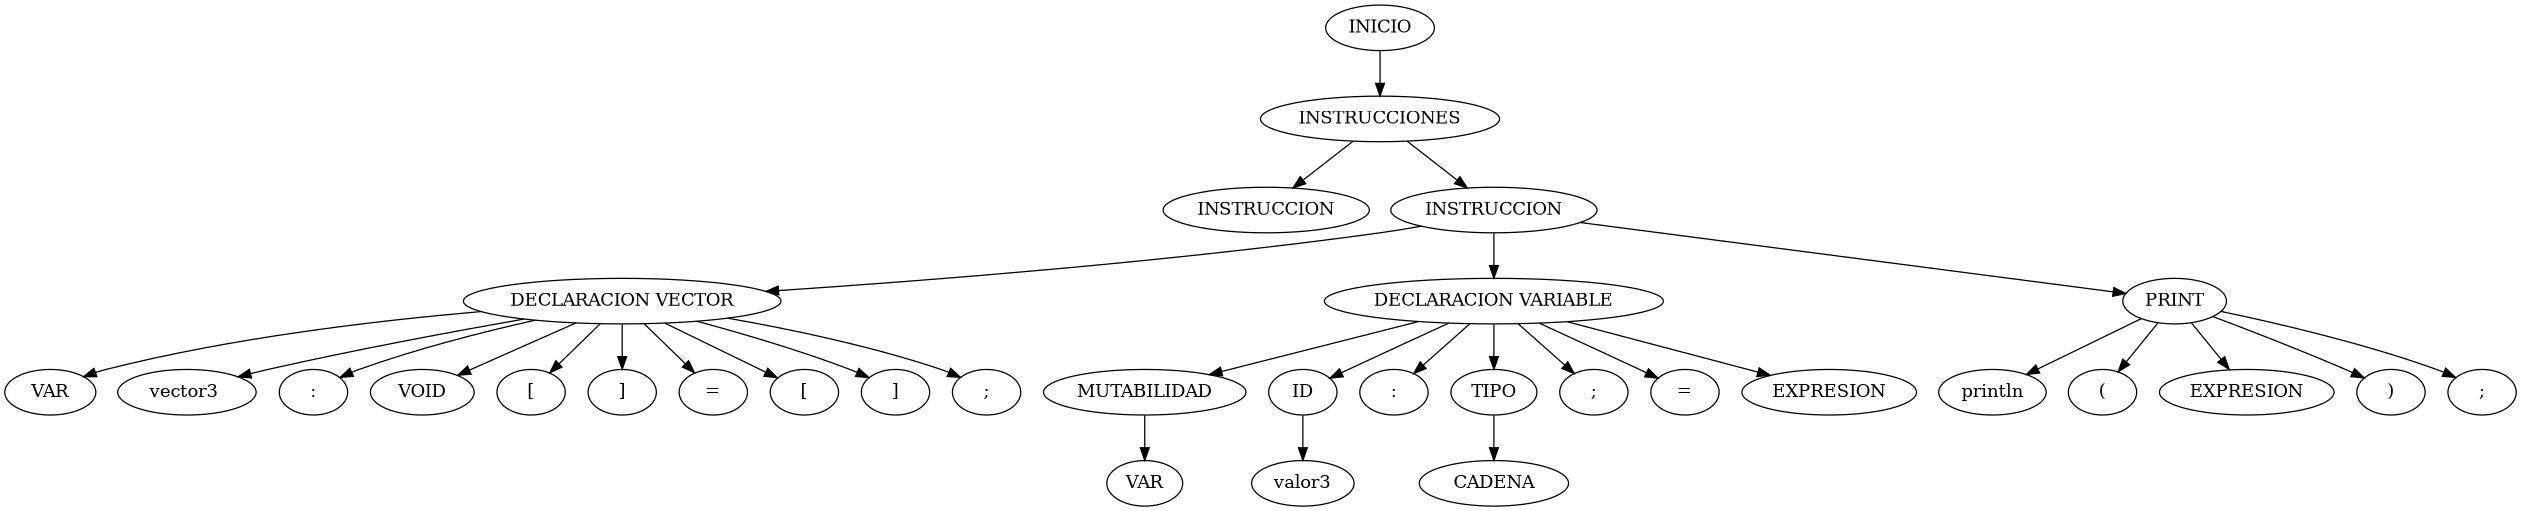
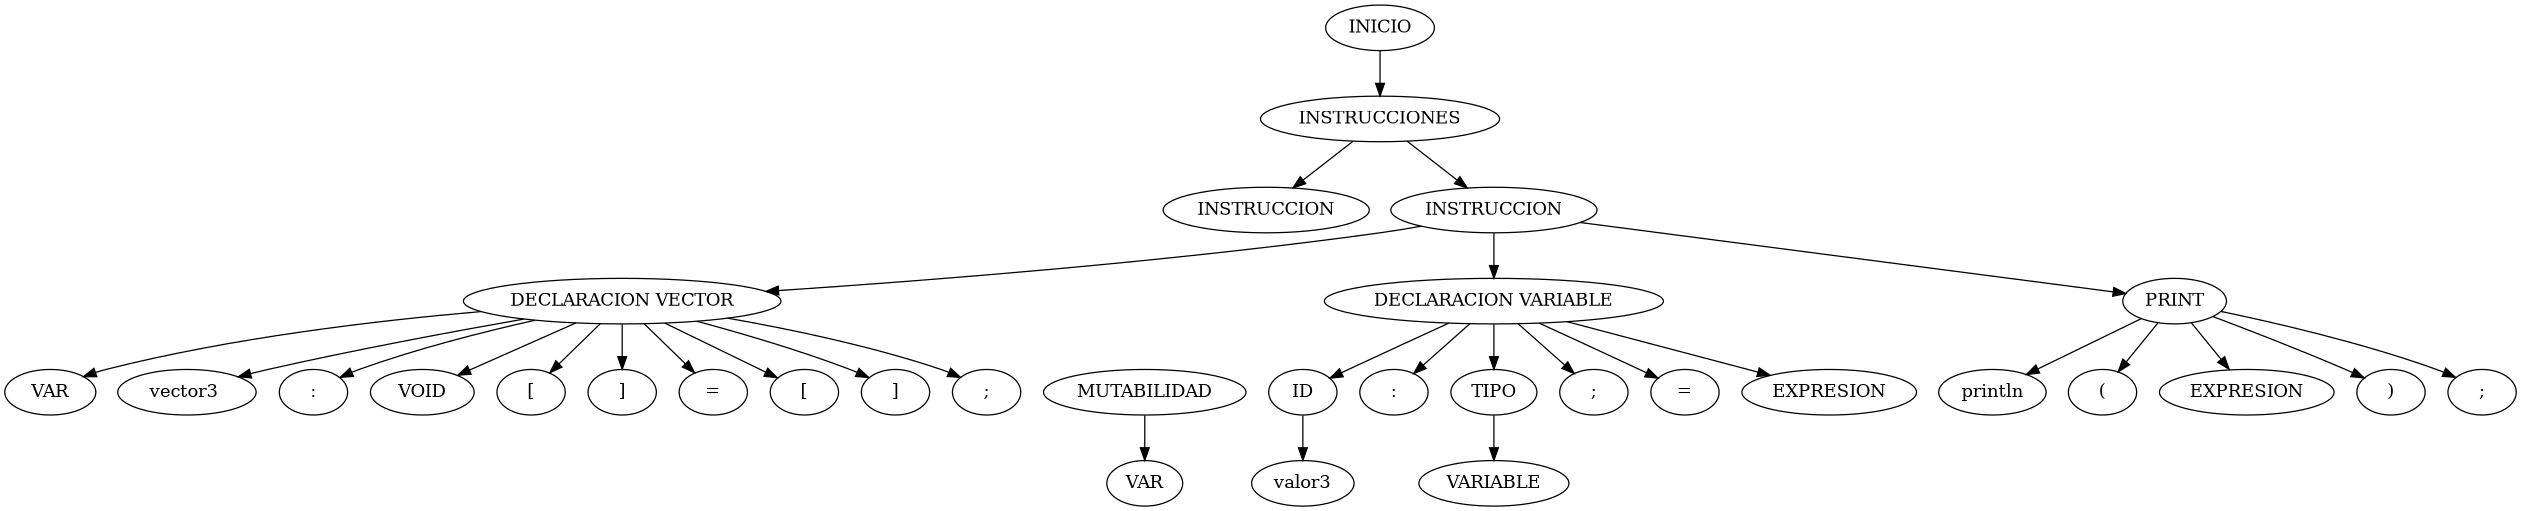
(1320, 347) -> none
(1494, 483) -> (1494, 483)
